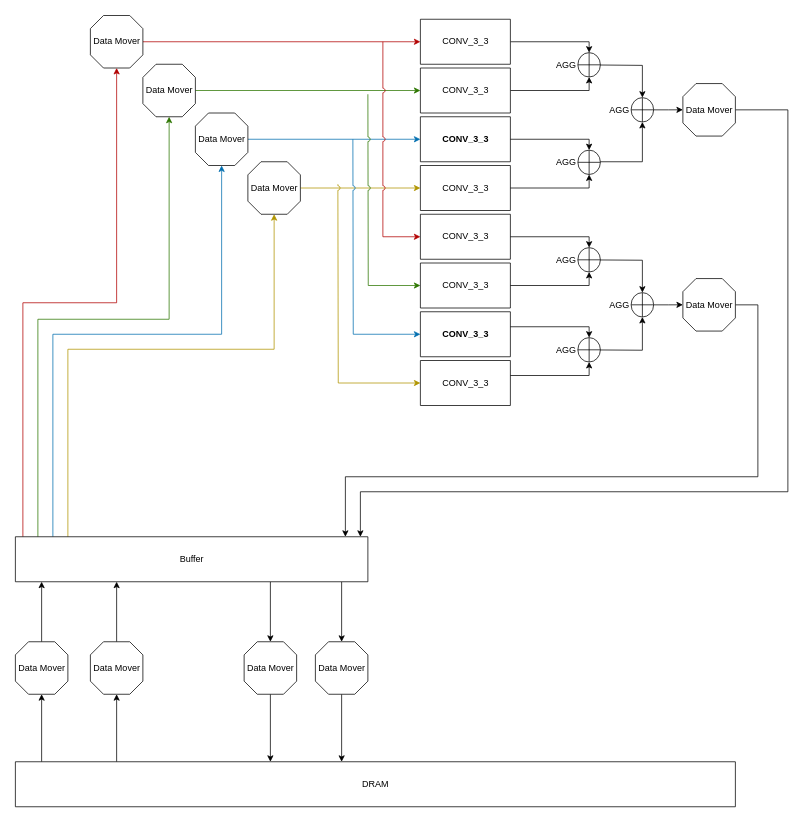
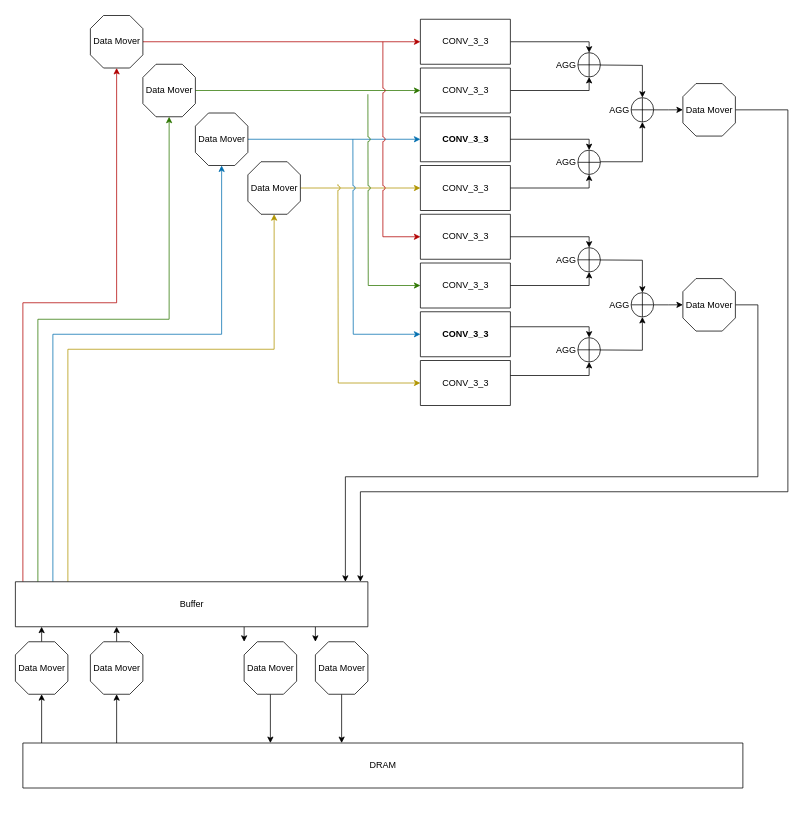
(192, 559) -> (192, 604)
(375, 784) -> (383, 765)
